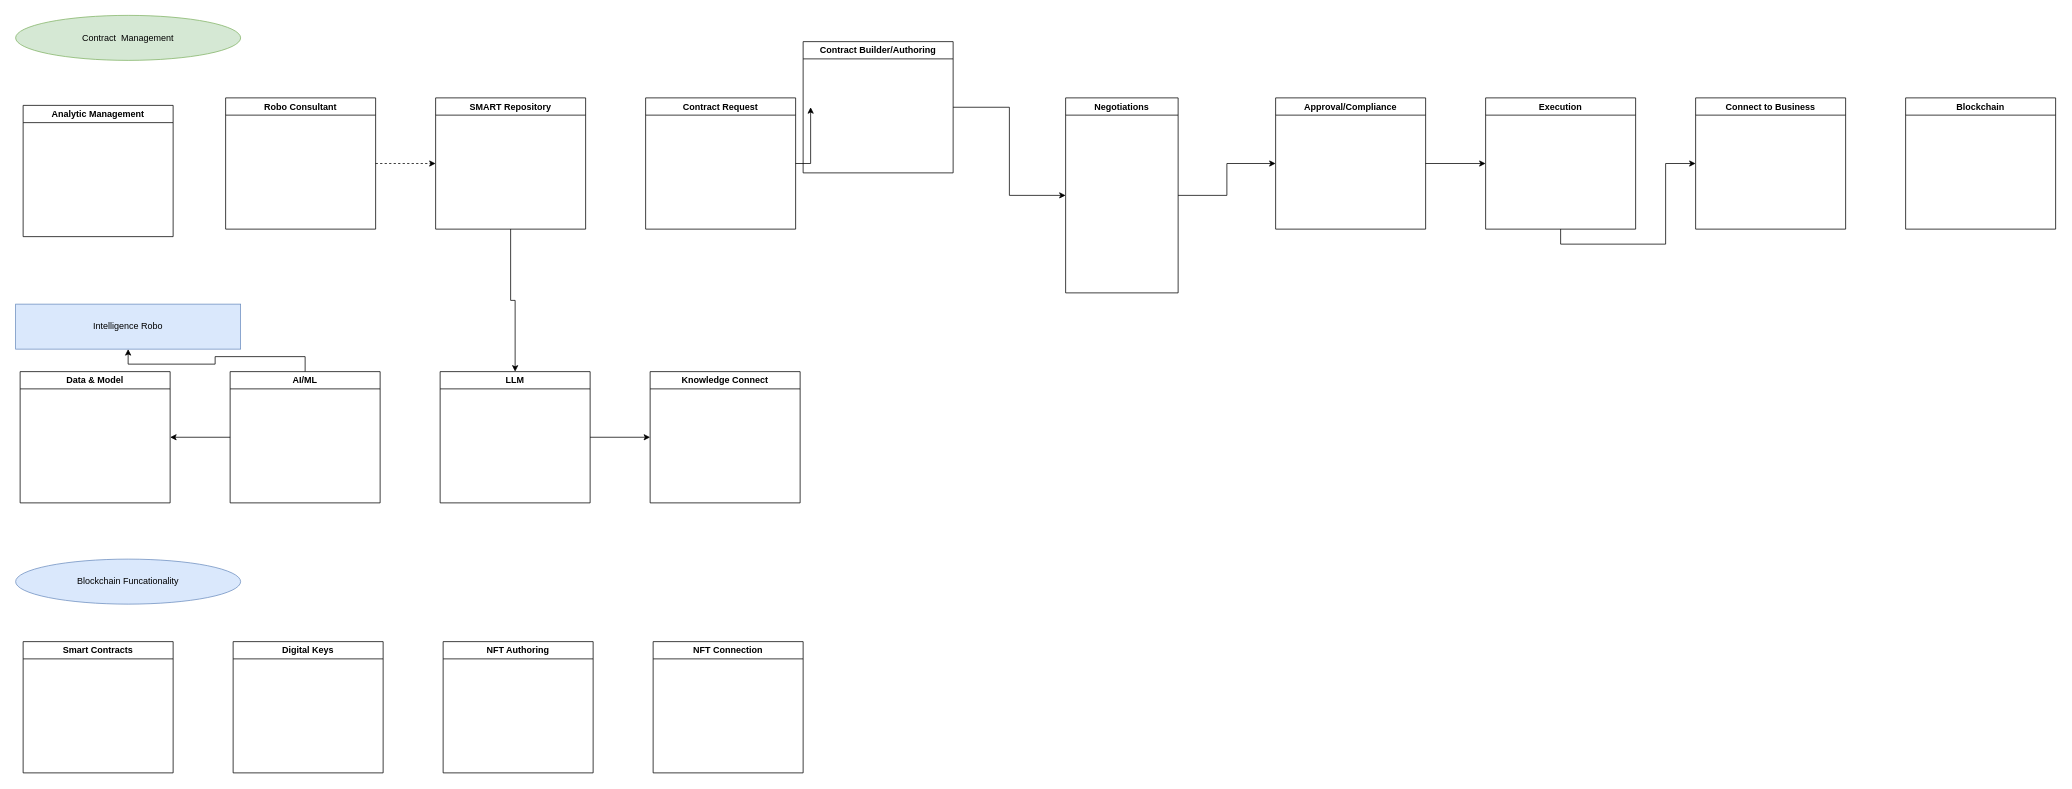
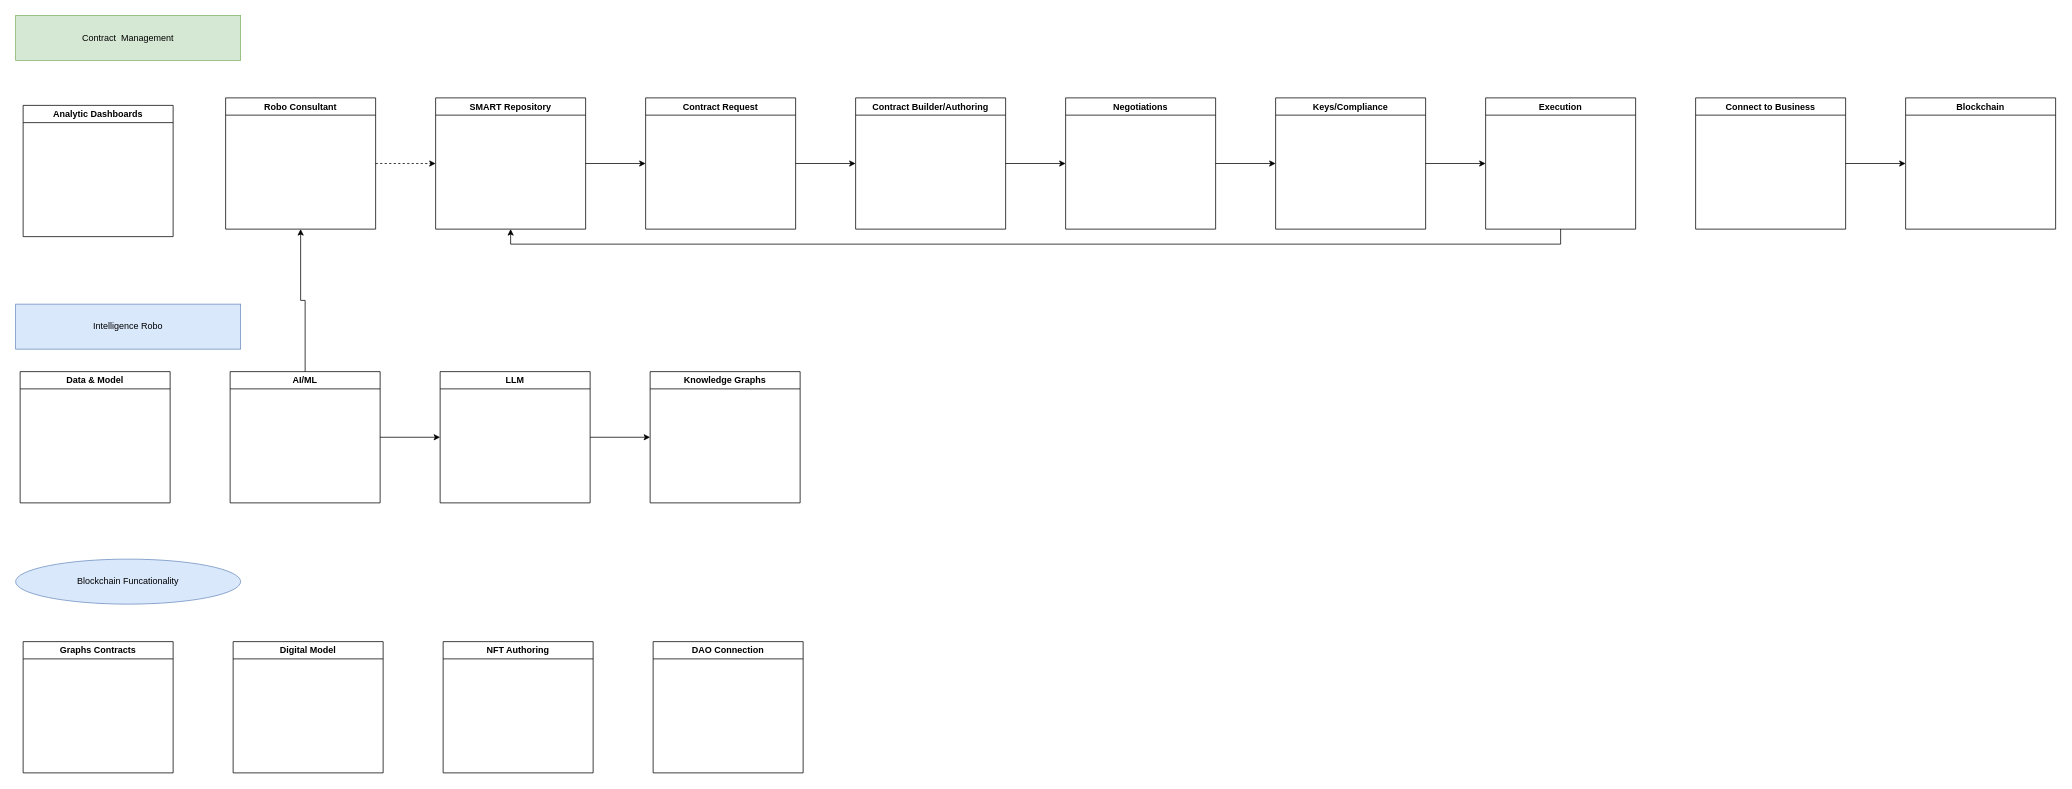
(128, 38) -> (128, 38)
(878, 107) -> (930, 164)
(1350, 107) -> (1350, 107)
(98, 114) -> (98, 114)
none -> (1873, 164)
(1665, 193) -> (1037, 244)
(1122, 195) -> (1140, 164)
(510, 276) -> (613, 164)
(258, 357) -> (408, 437)
(725, 381) -> (725, 381)
(201, 437) -> (300, 270)
(98, 651) -> (98, 651)
(308, 651) -> (308, 651)
(728, 651) -> (728, 651)
